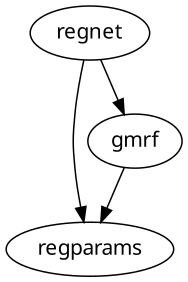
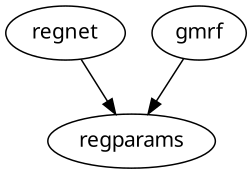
(109, 80) -> none
